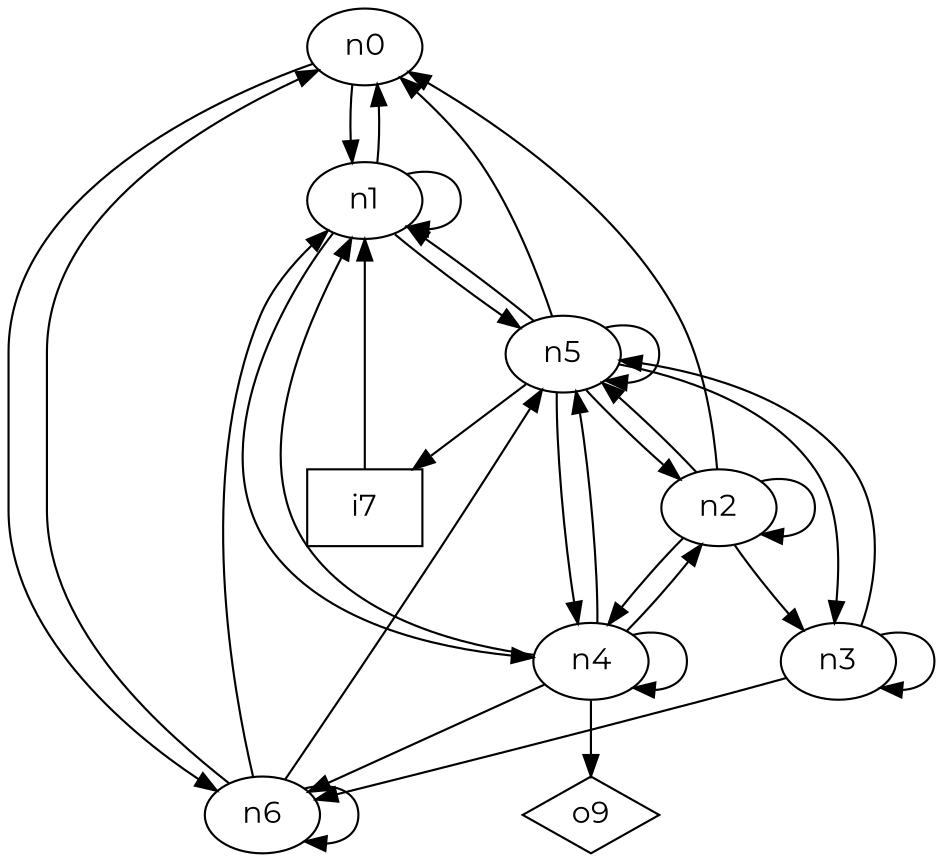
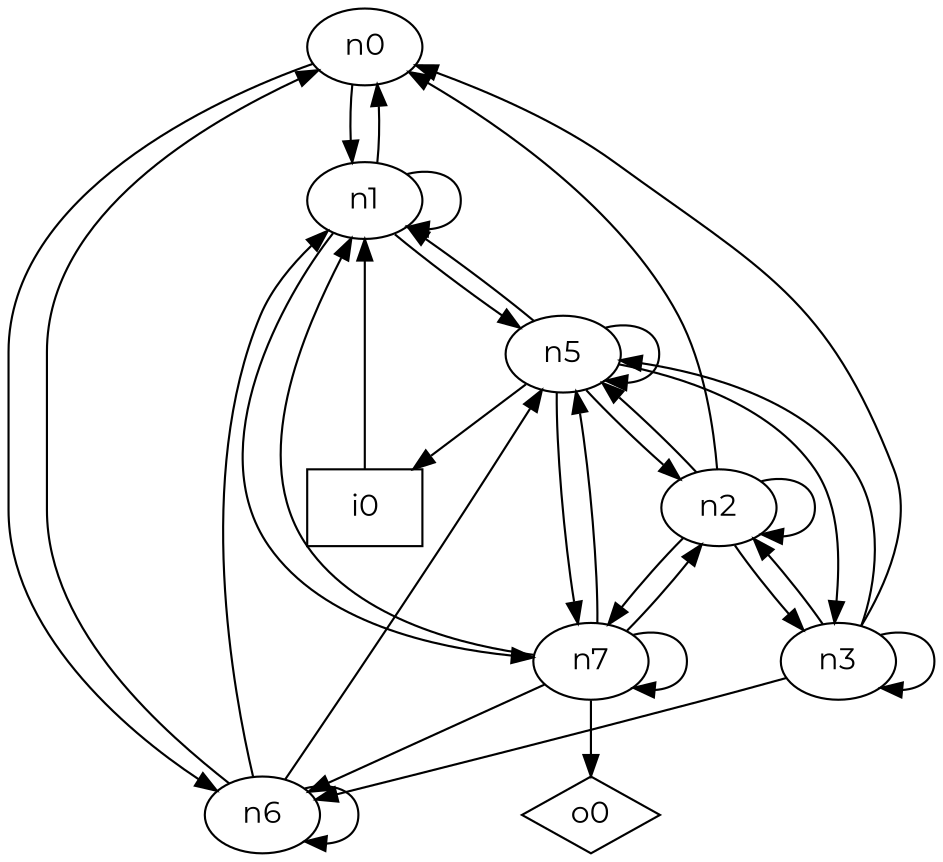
(500, 195) -> (770, 279)
(365, 508) -> (365, 508)
none -> (796, 589)
(591, 661) -> (591, 661)
(591, 815) -> (591, 815)
